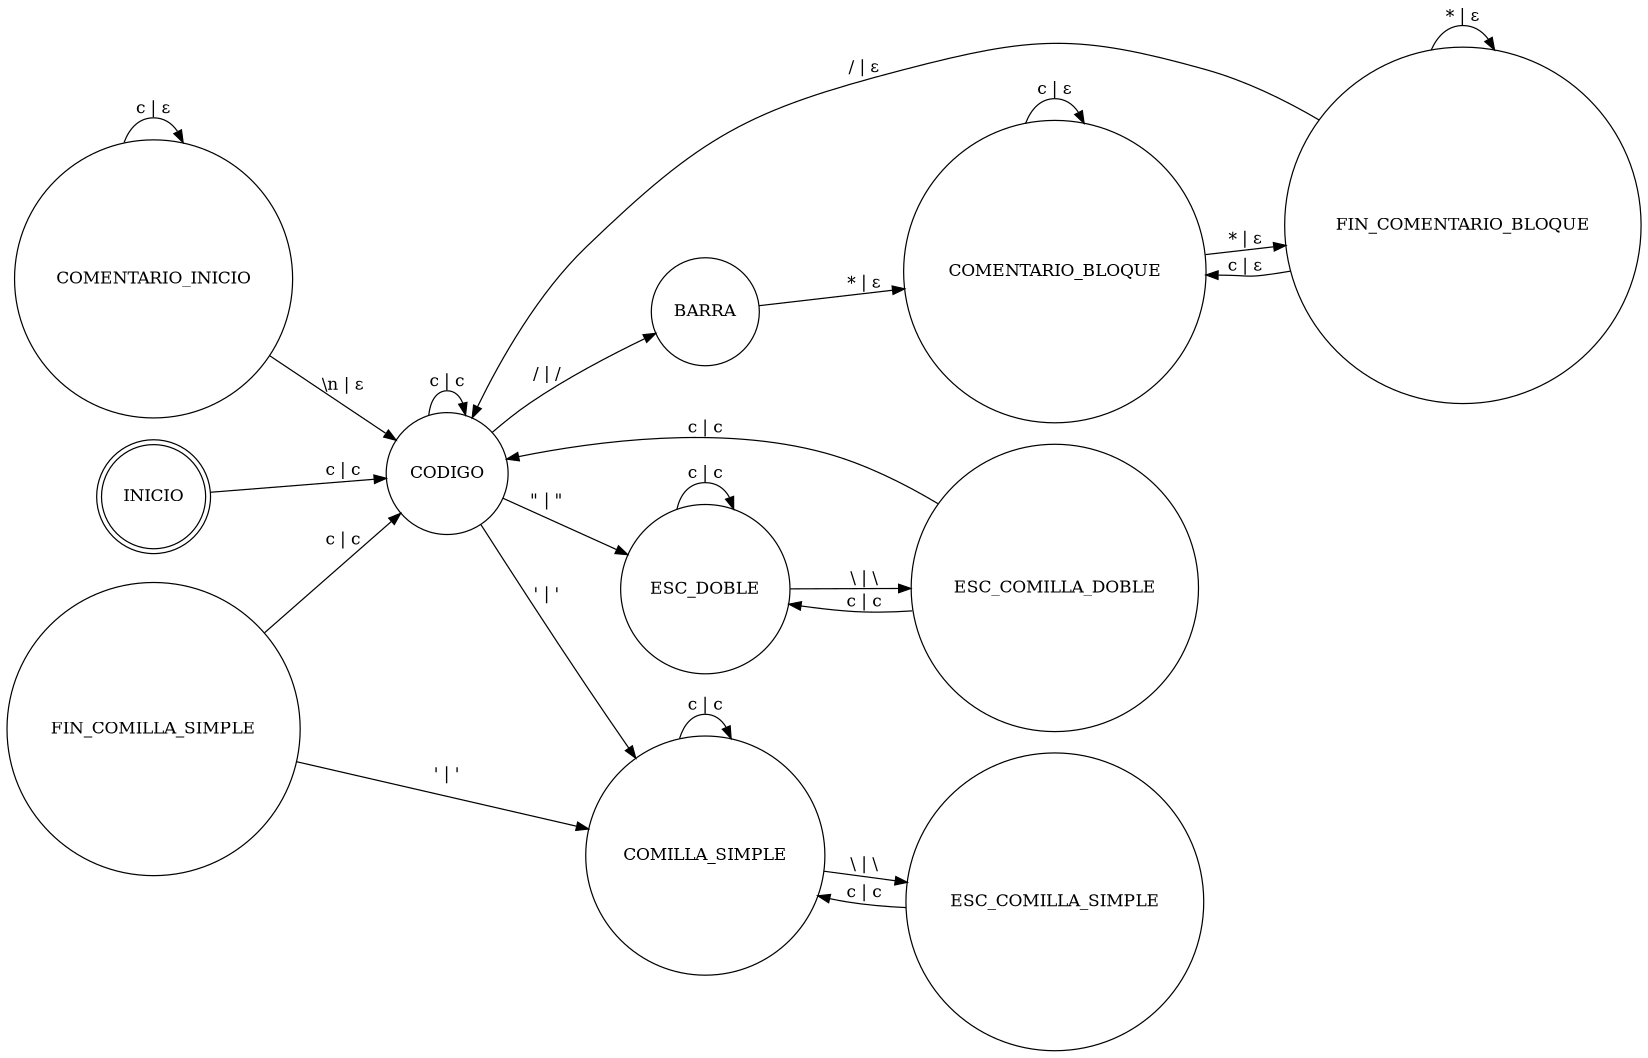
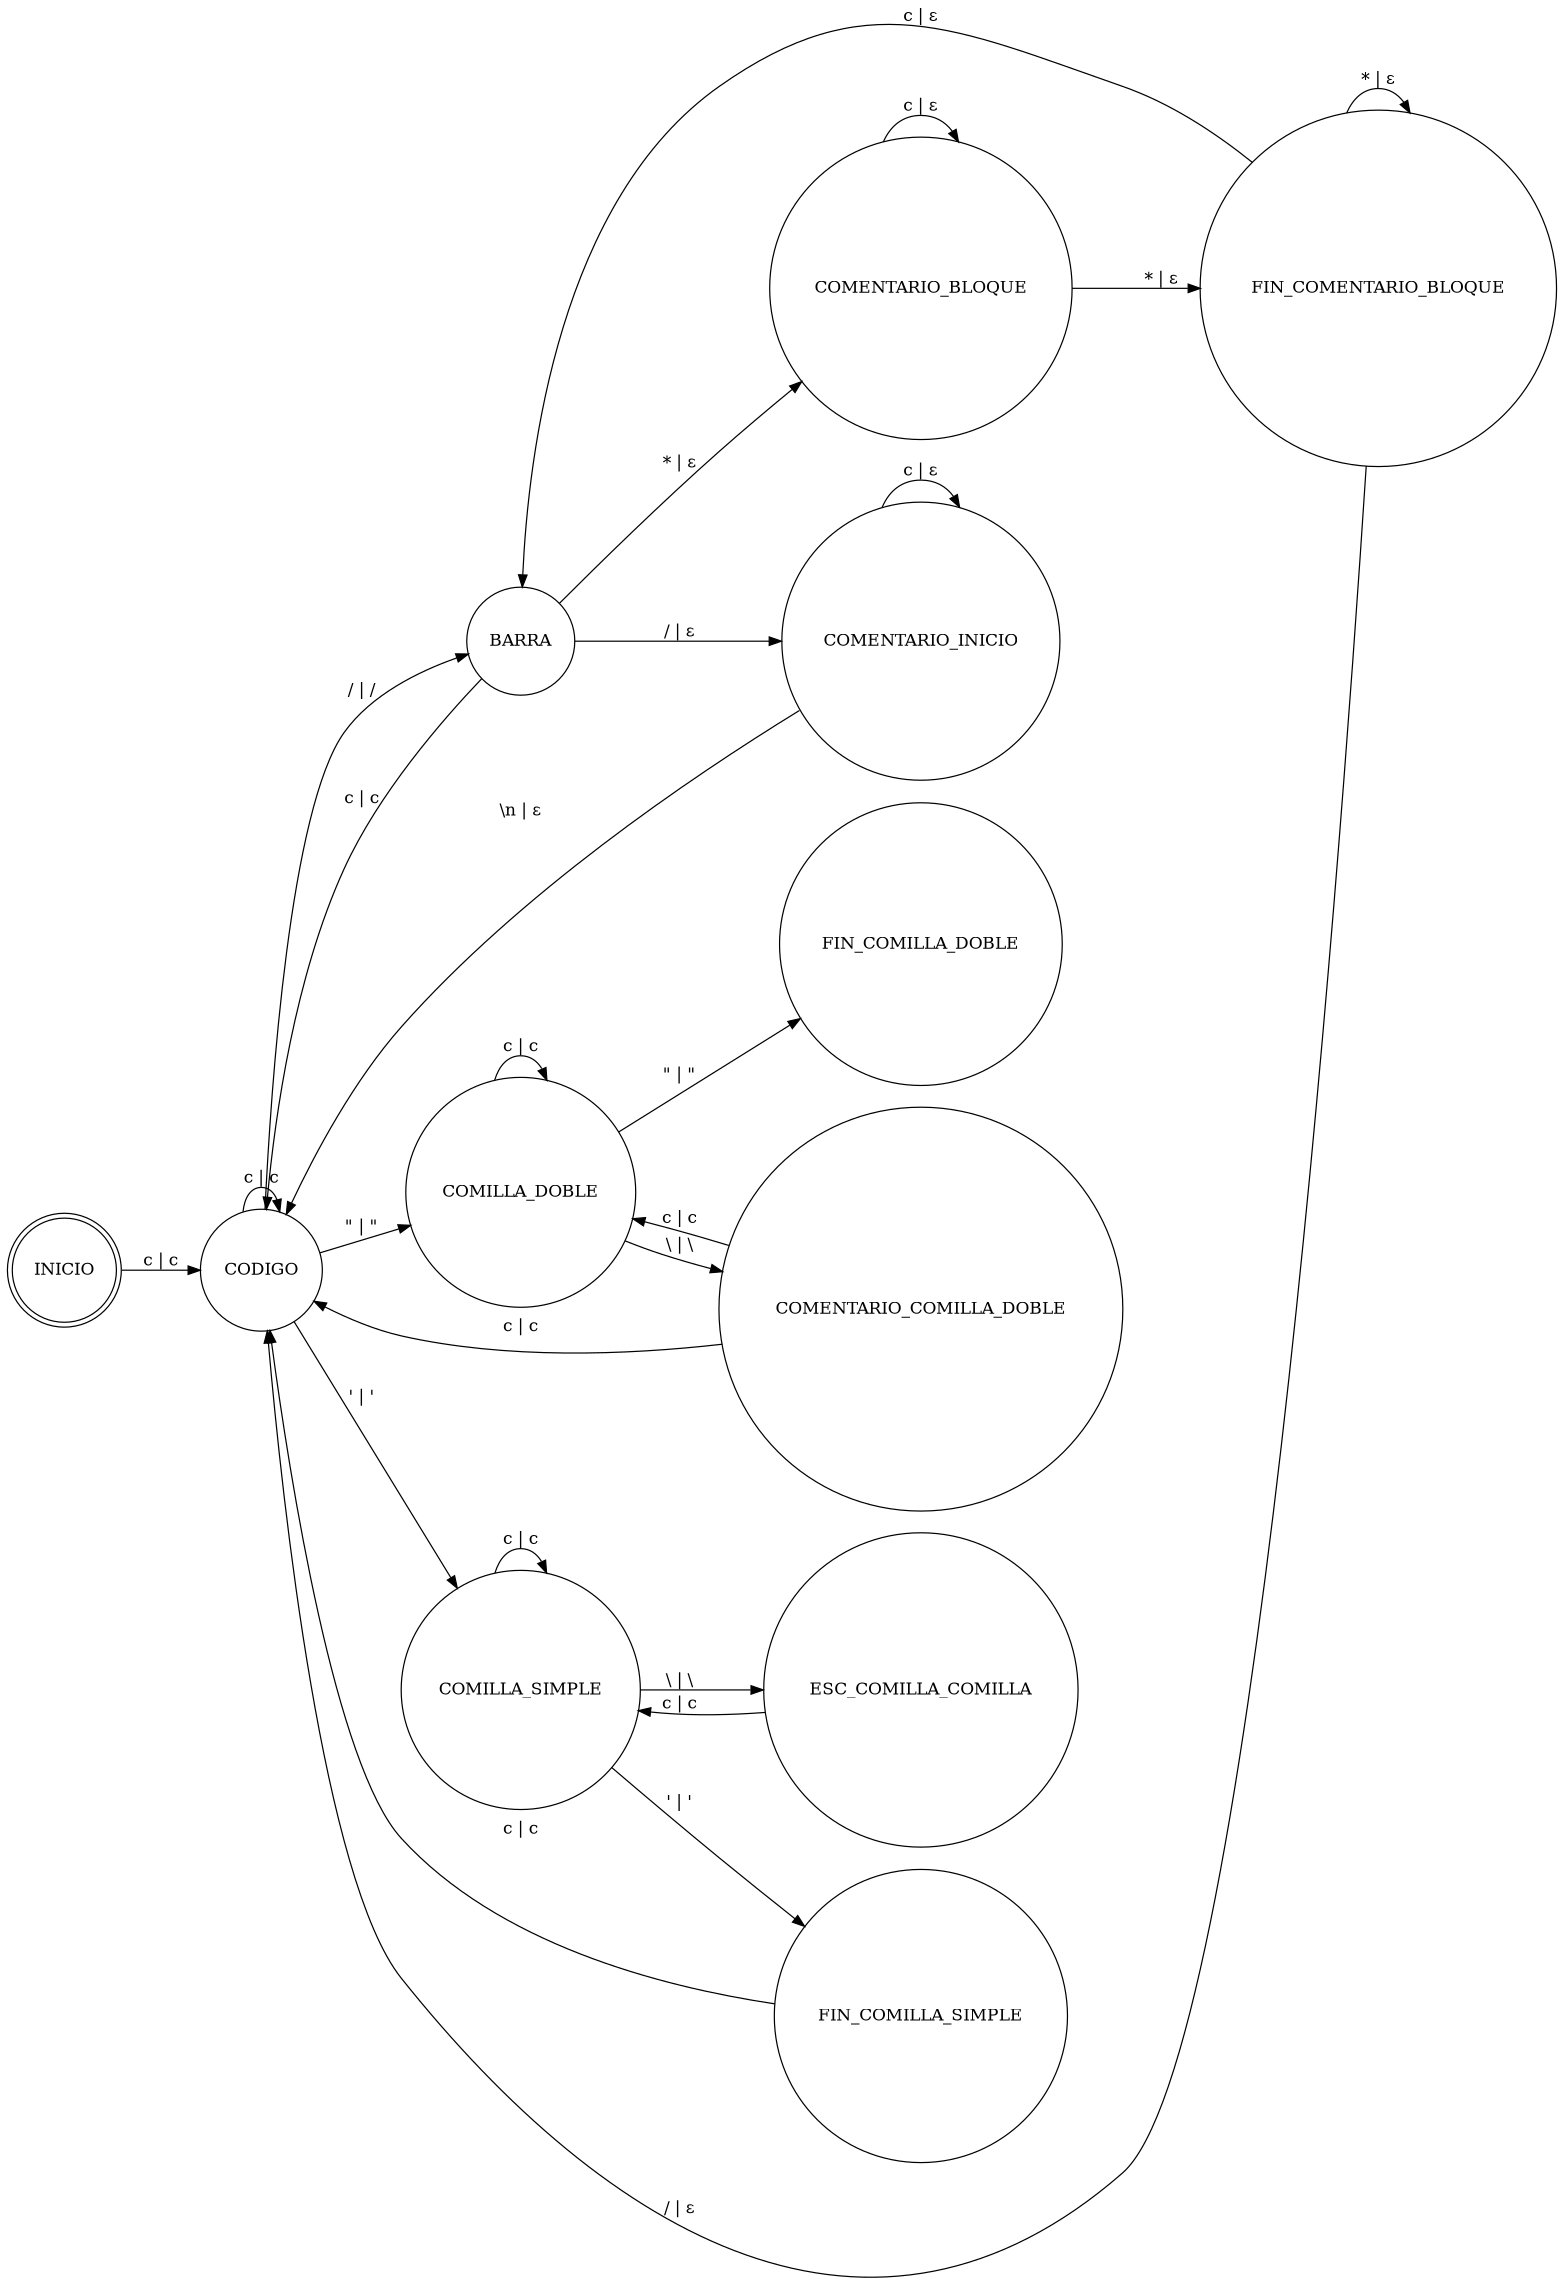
(1255, 276) -> (734, 77)
(1055, 588) -> (921, 1309)
(705, 589) -> (521, 1192)
none -> (672, 641)
(436, 794) -> (703, 1844)
(1055, 902) -> (921, 1690)
none -> (325, 916)
none -> (921, 944)
